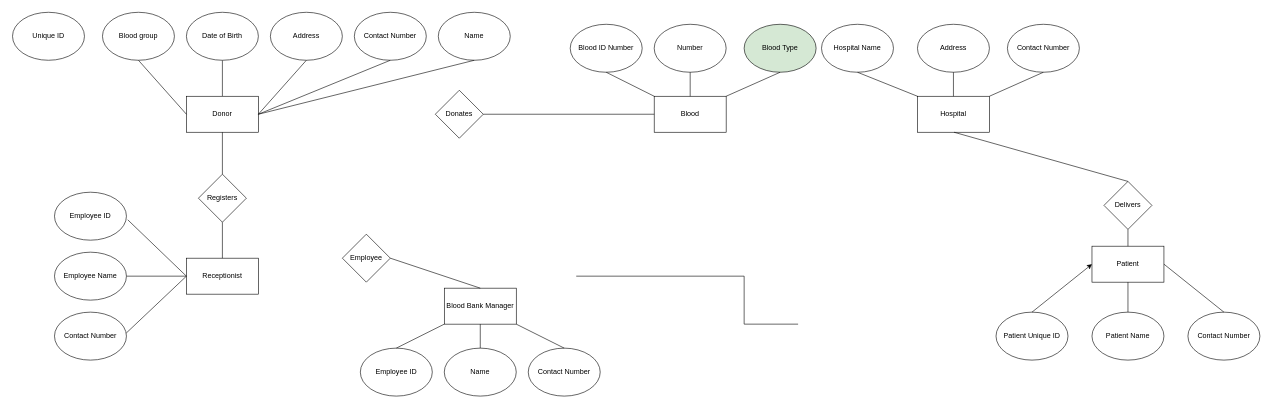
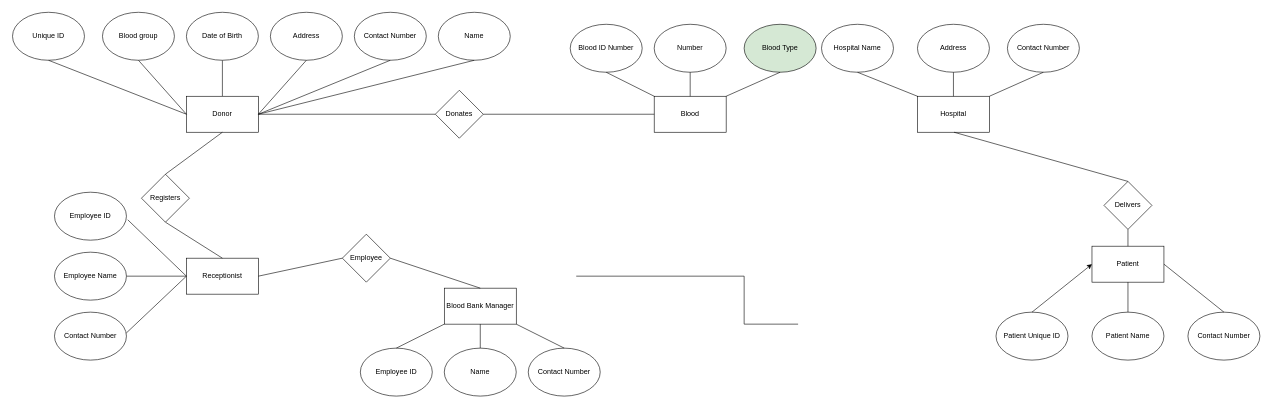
none -> (115, 86)
none -> (349, 114)
(222, 198) -> (165, 198)
none -> (300, 267)
